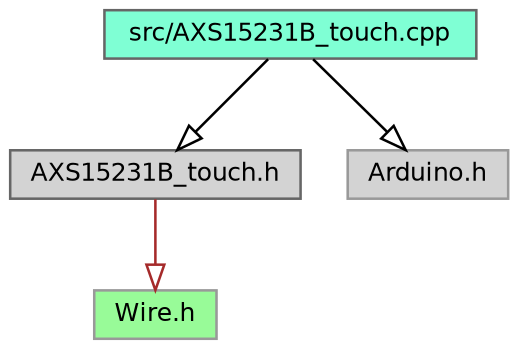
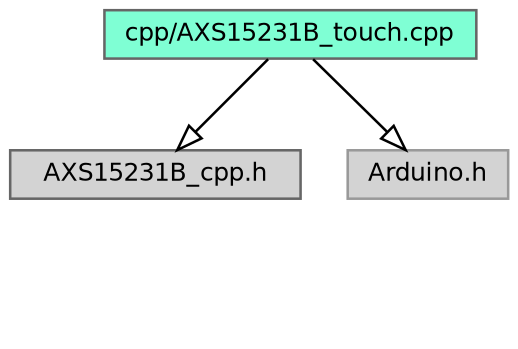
(290, 34) -> (290, 34)
(155, 174) -> (155, 174)
(155, 315) -> none
